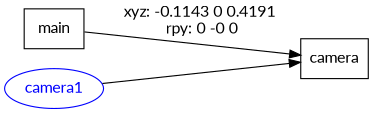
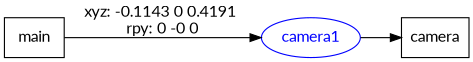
(187, 43) -> (157, 38)
